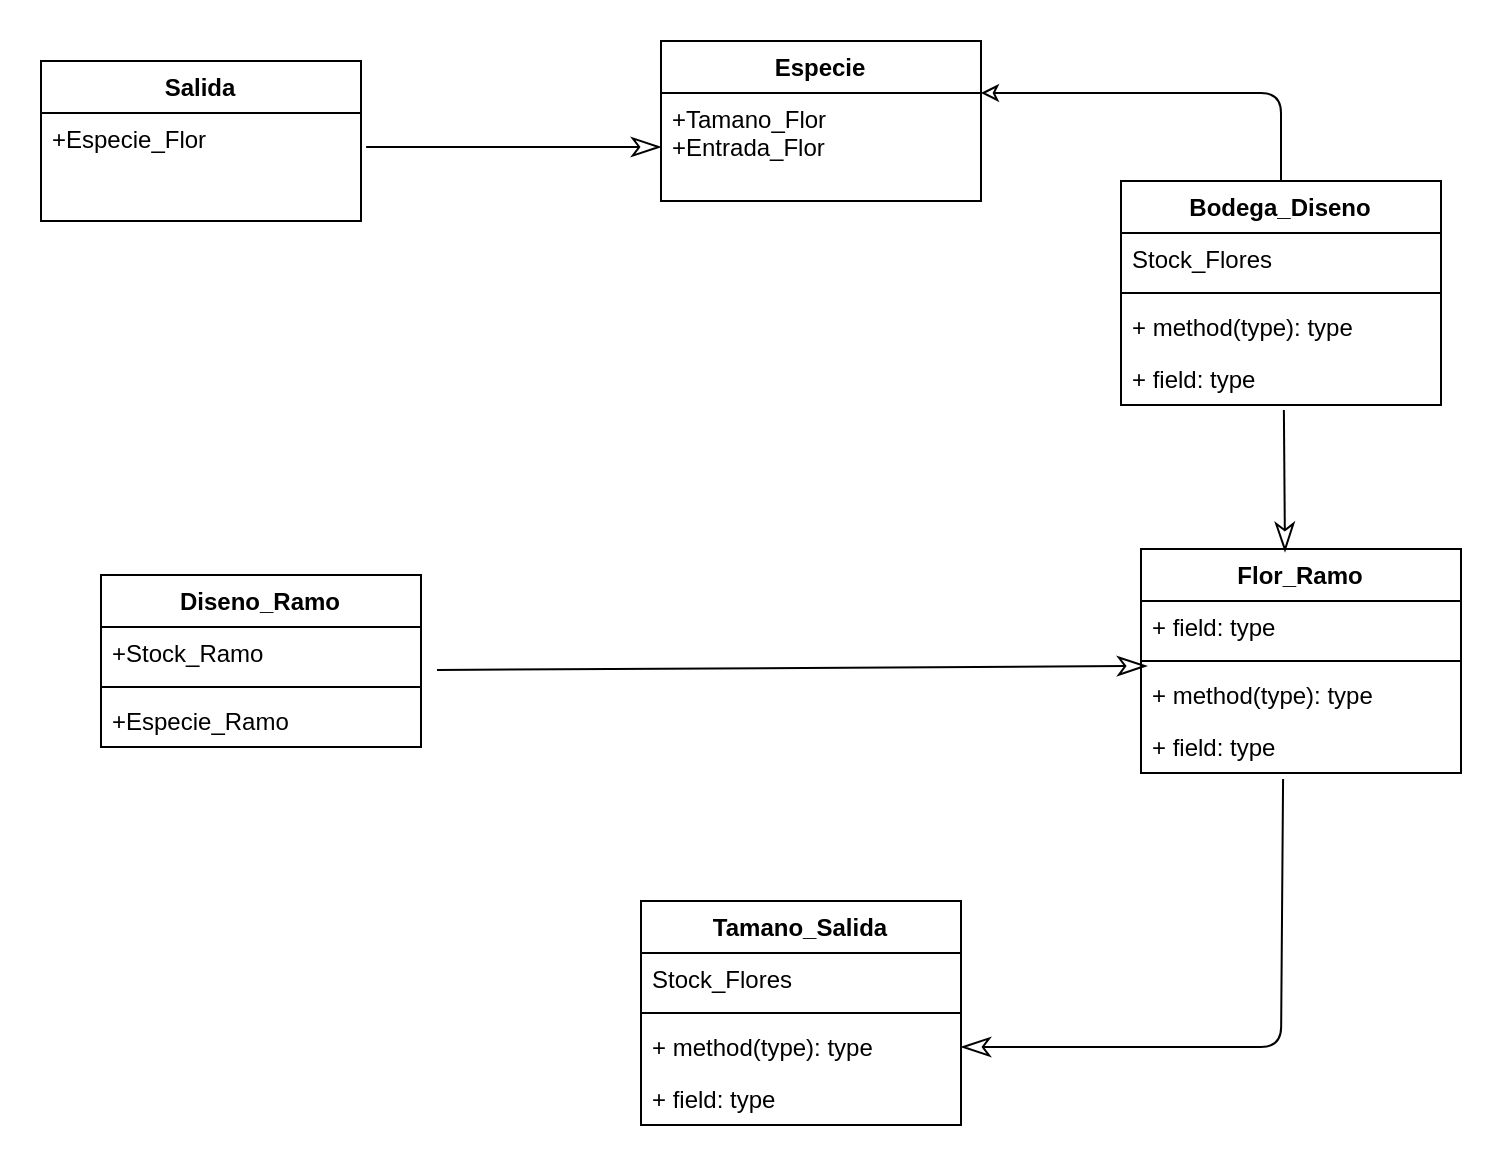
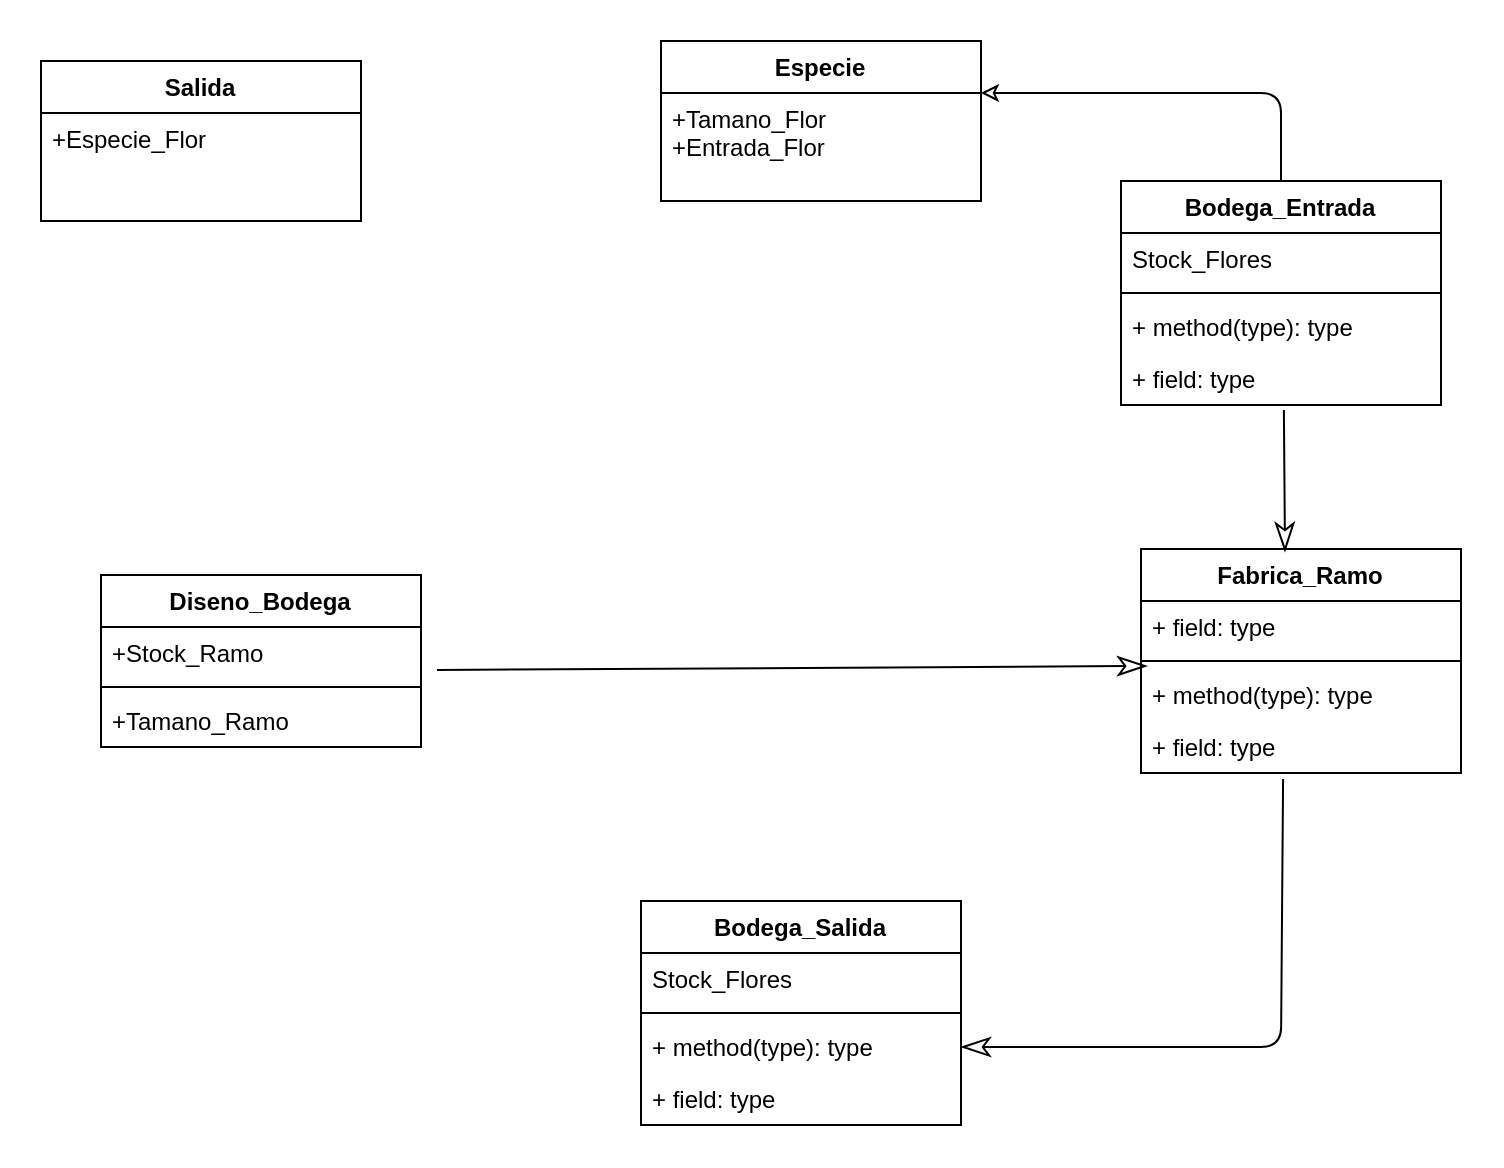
(502, 147) -> none
(1280, 208) -> (1280, 208)
(1300, 576) -> (1300, 576)
(260, 602) -> (260, 602)
(196, 722) -> (193, 722)
(800, 928) -> (800, 928)
